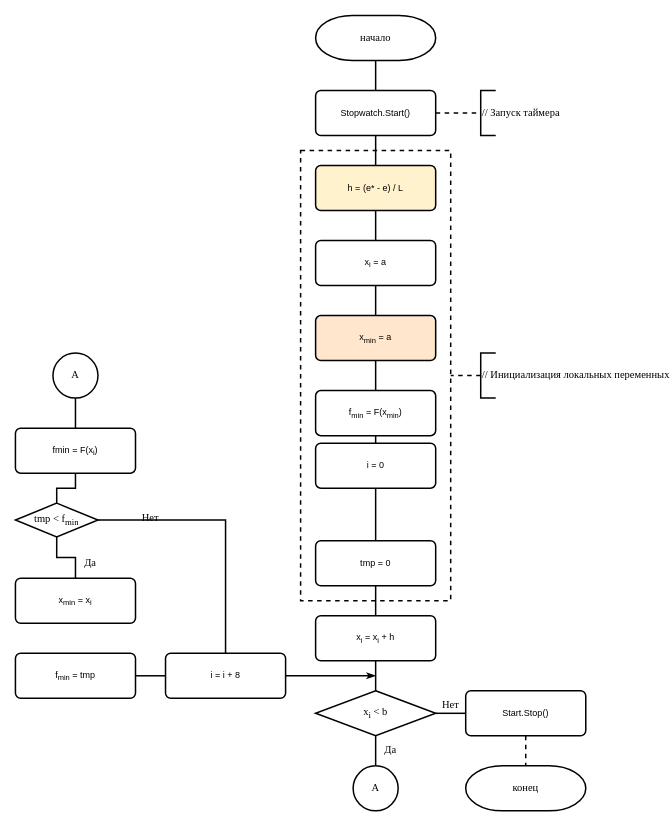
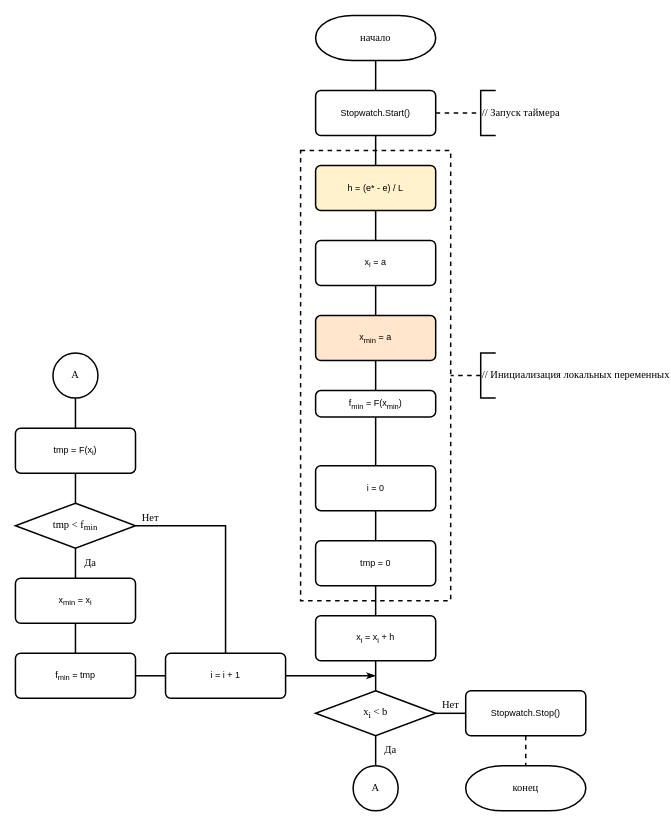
(375, 413) -> (375, 404)
(75, 450) -> (75, 450)
(375, 465) -> (375, 488)
(57, 520) -> (75, 525)
none -> (75, 638)
(225, 675) -> (225, 675)
(525, 713) -> (525, 713)
